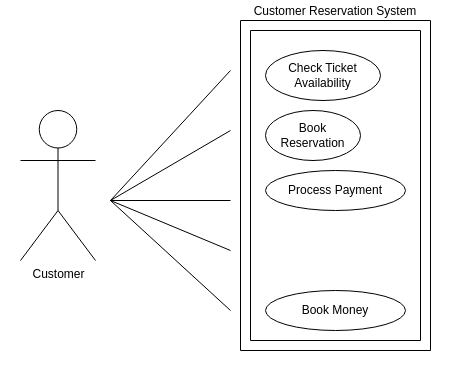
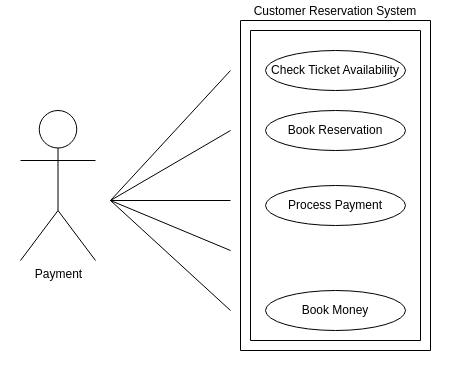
(323, 76) -> (336, 71)
(313, 136) -> (336, 131)
(336, 191) -> (336, 206)
(59, 275) -> (59, 275)
